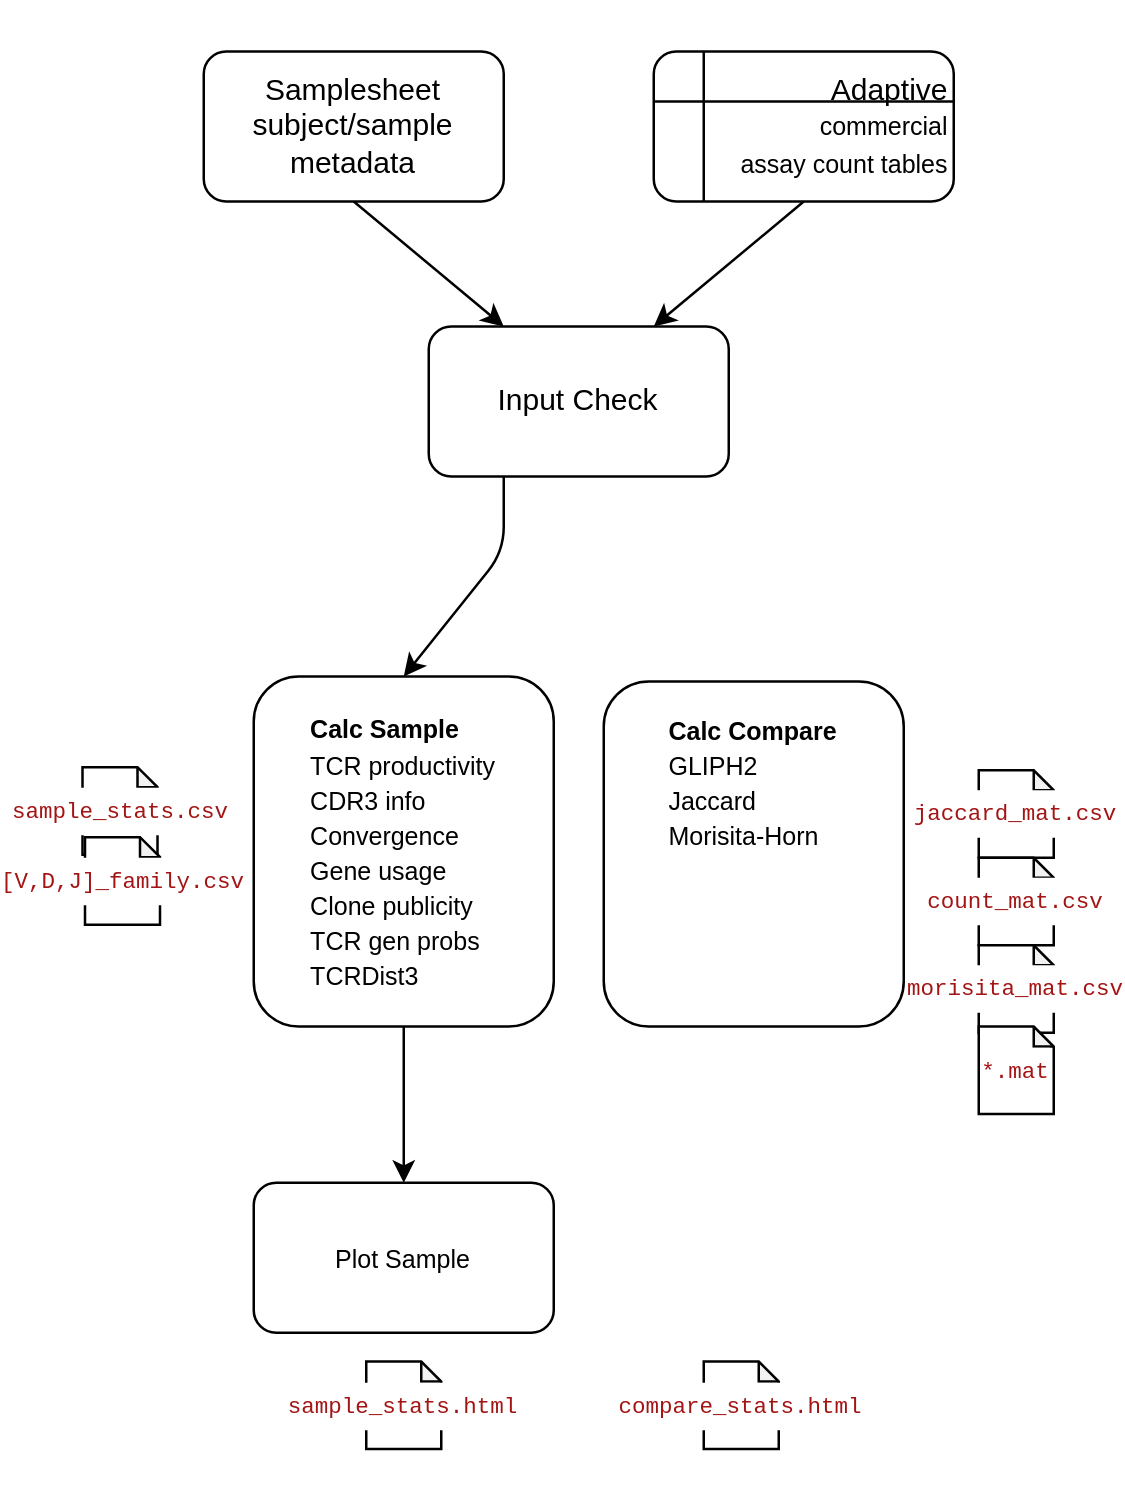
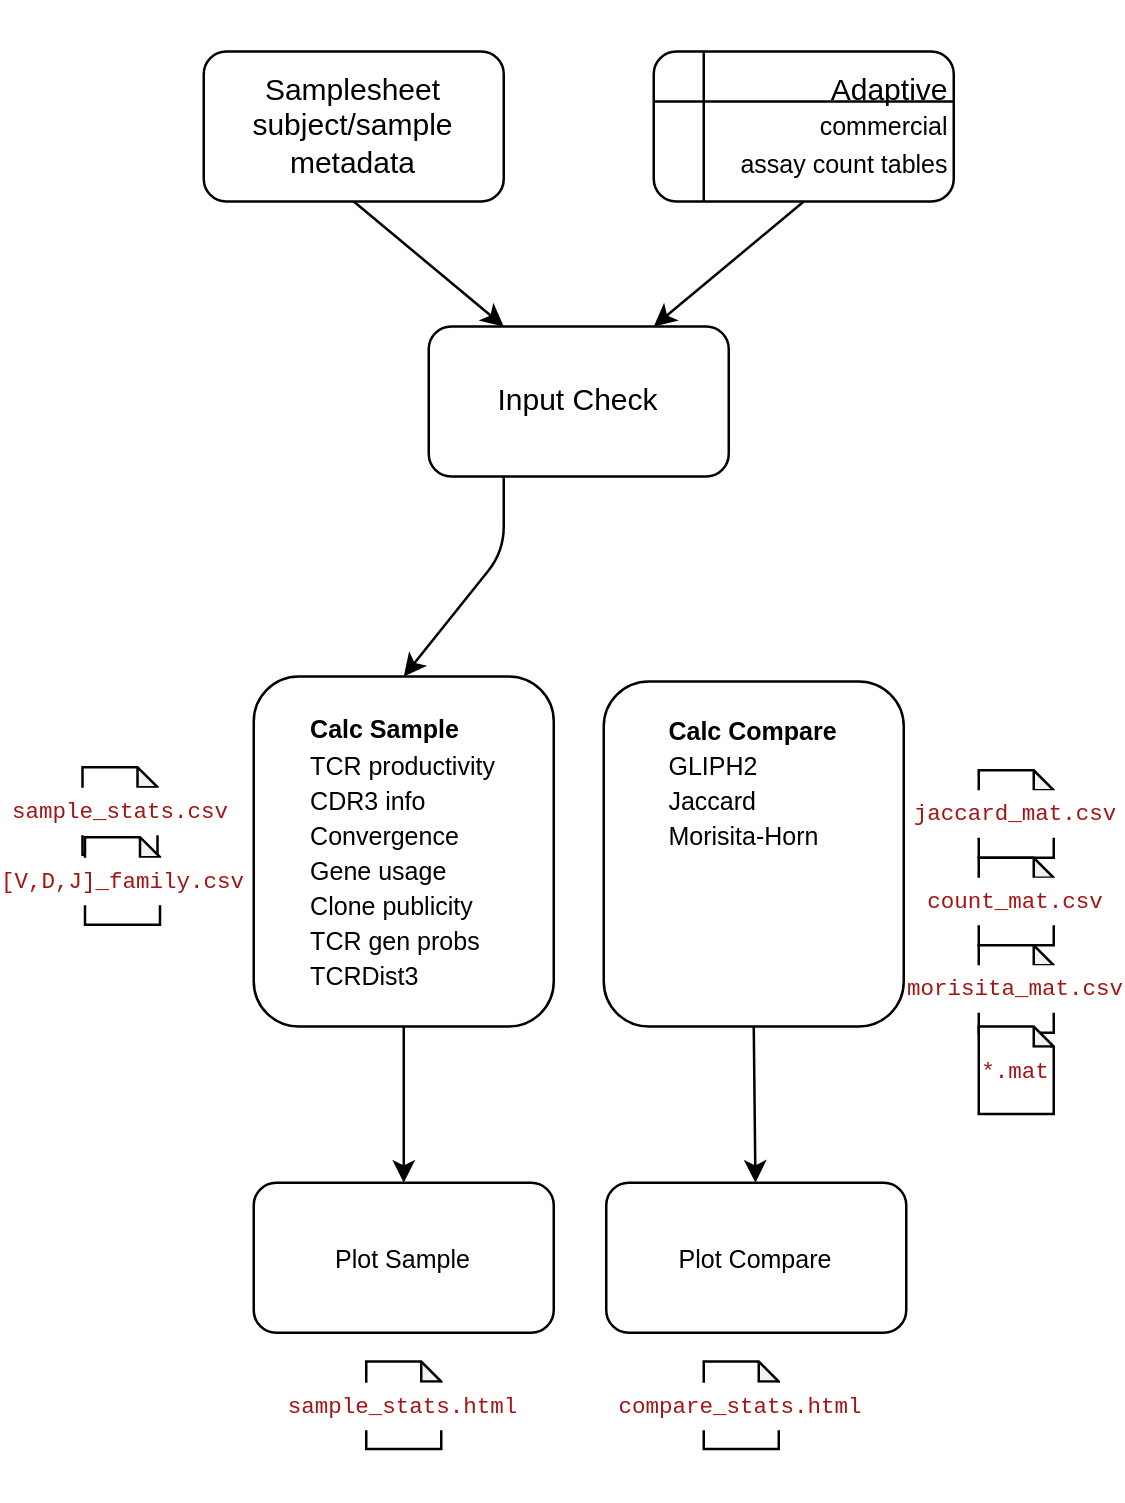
none -> (755, 1096)
none -> (756, 1258)
